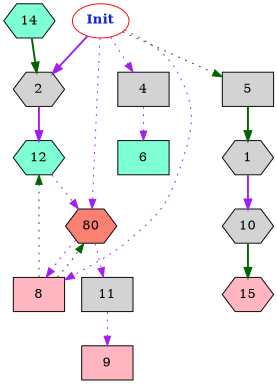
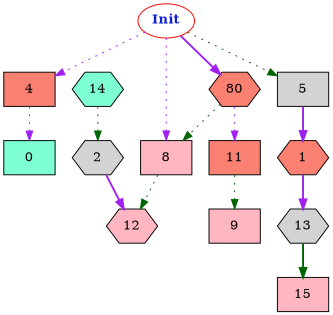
(34, 50) -> (98, 119)
(73, 51) -> none
(143, 89) -> (29, 89)
(96, 119) -> (197, 52)
(248, 119) -> (303, 119)
(39, 158) -> (132, 226)
(143, 158) -> (29, 158)
(248, 158) -> (303, 158)
(62, 188) -> none
(248, 226) -> (303, 226)
(63, 255) -> (205, 119)
(68, 265) -> none
(107, 294) -> (235, 158)
(248, 294) -> (303, 294)
(107, 324) -> (235, 187)
